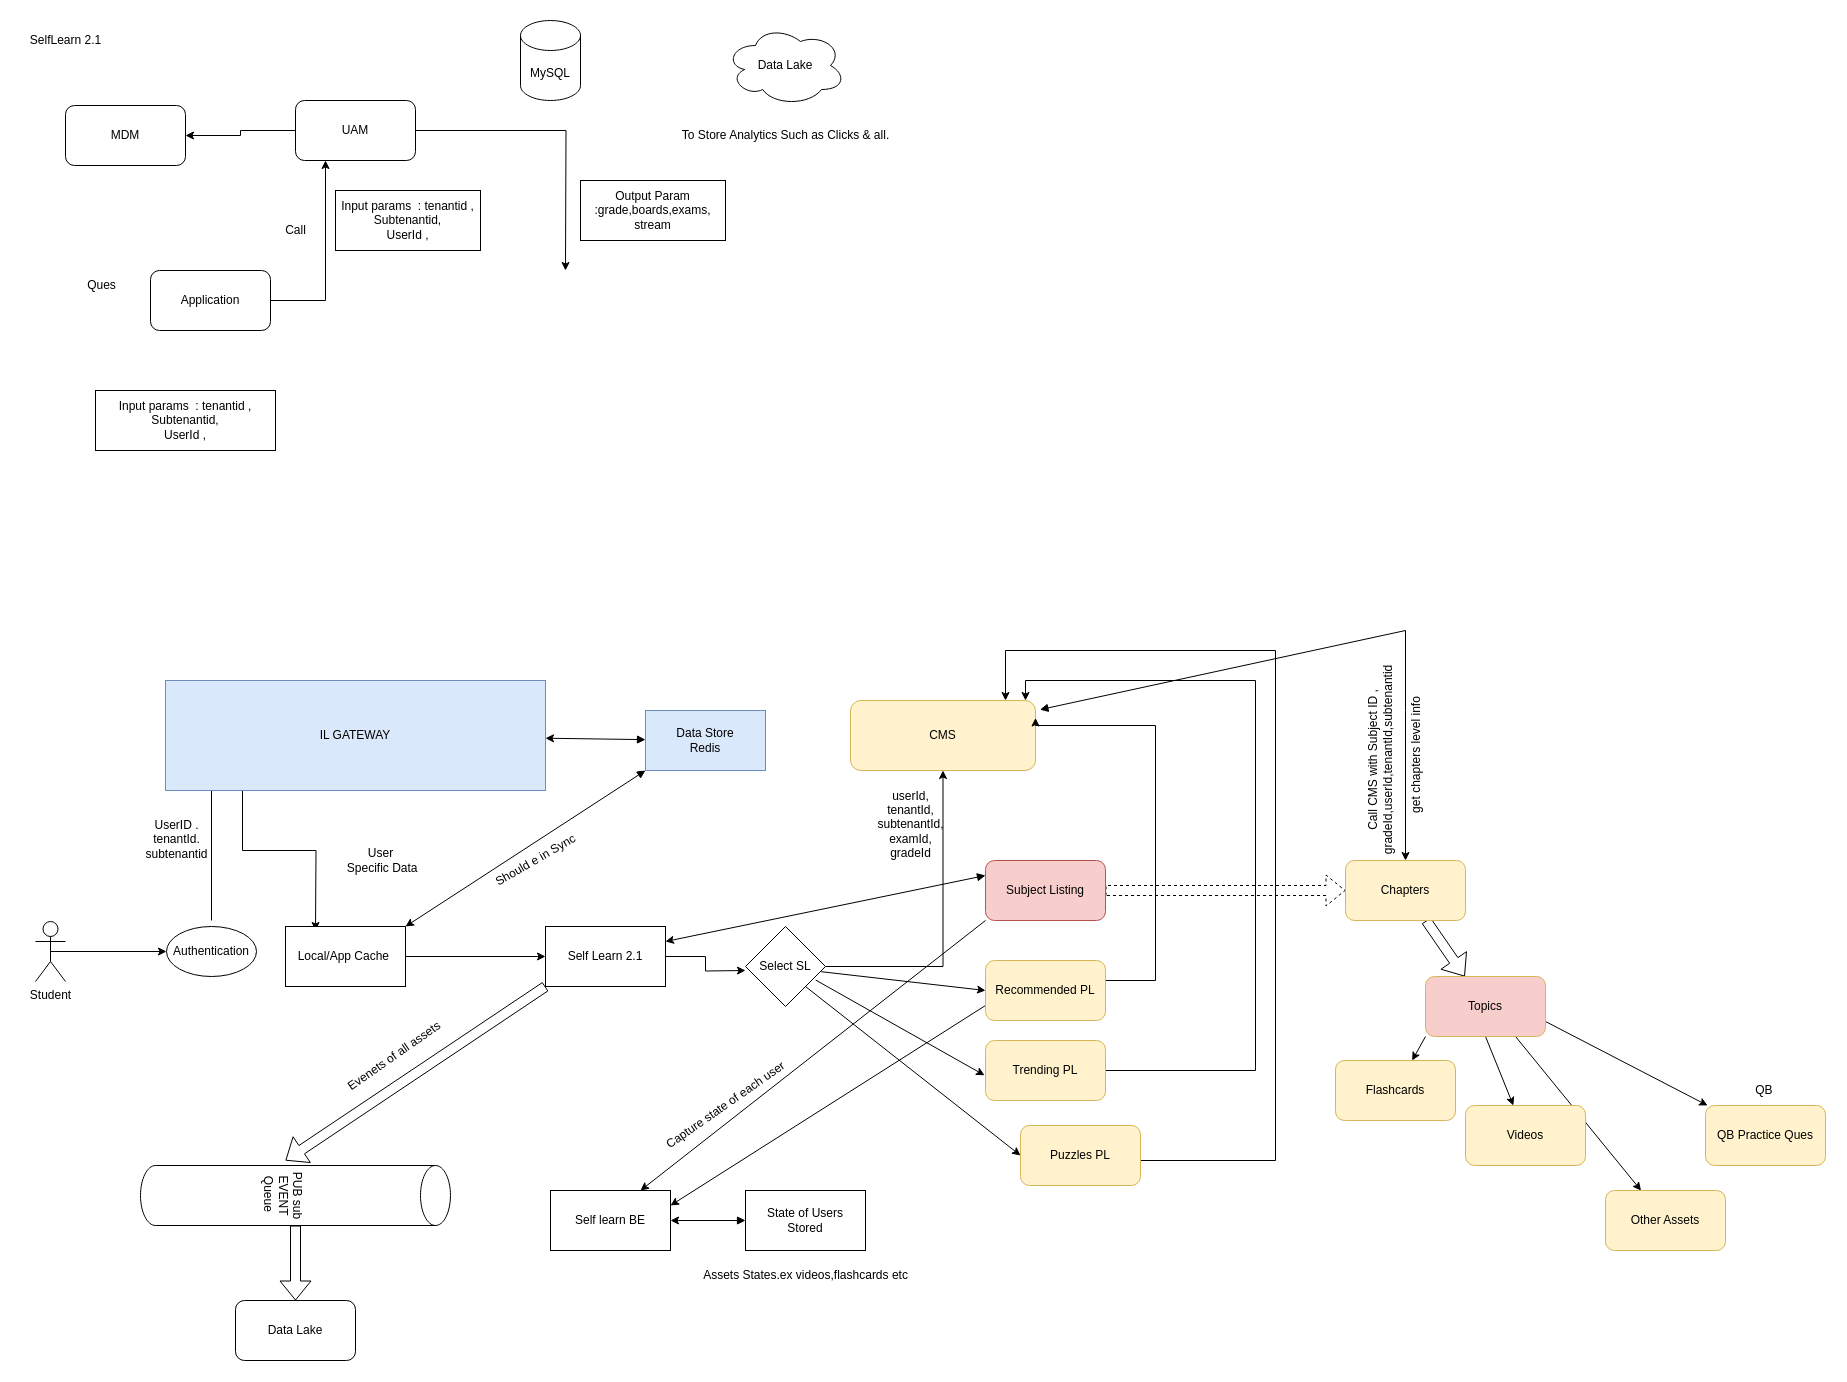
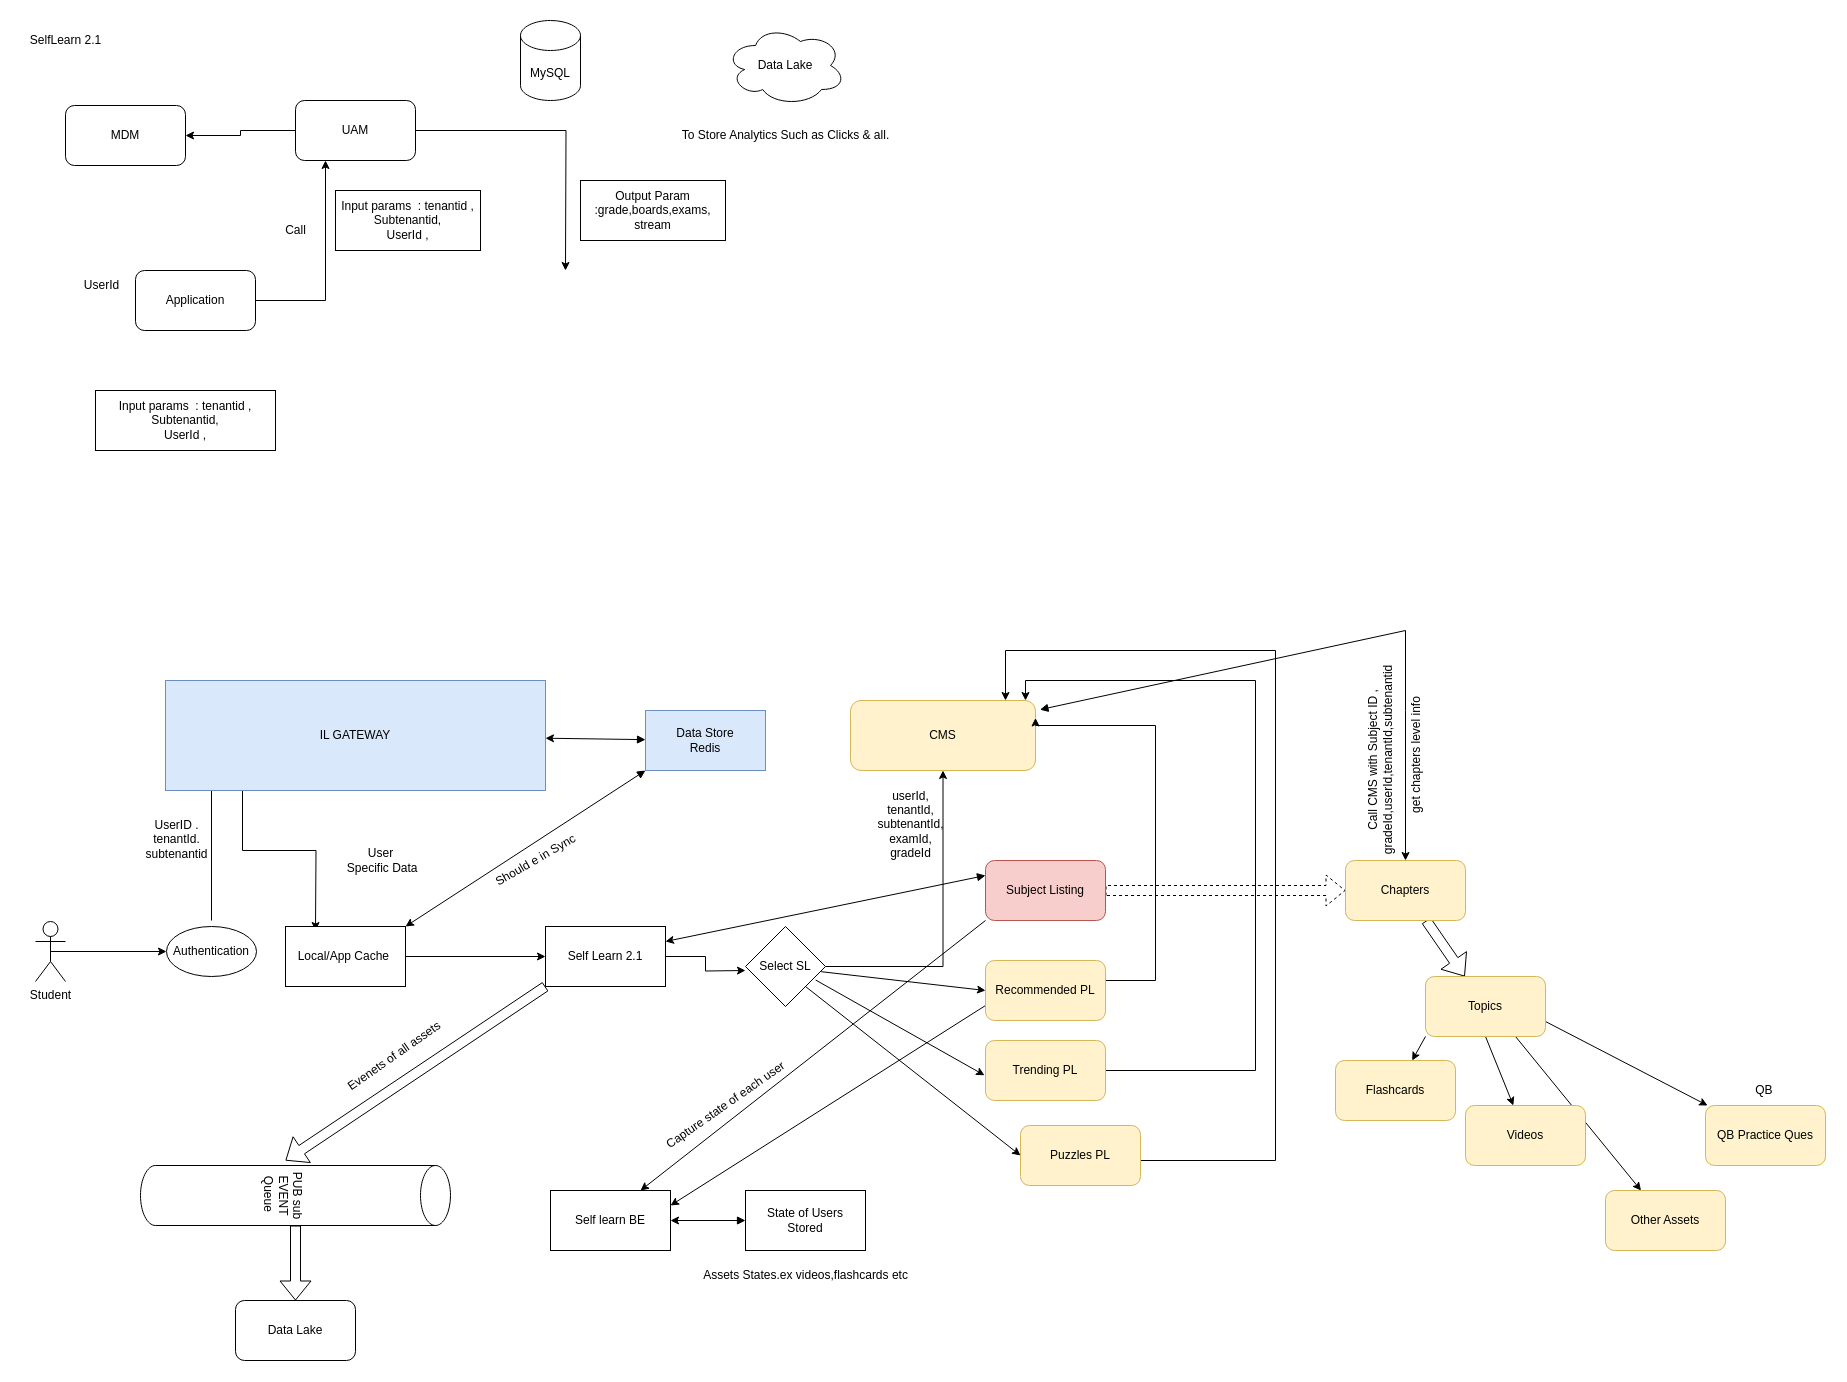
(102, 286) -> (102, 286)
(211, 301) -> (196, 301)
(1486, 1007) -> (1486, 1007)
